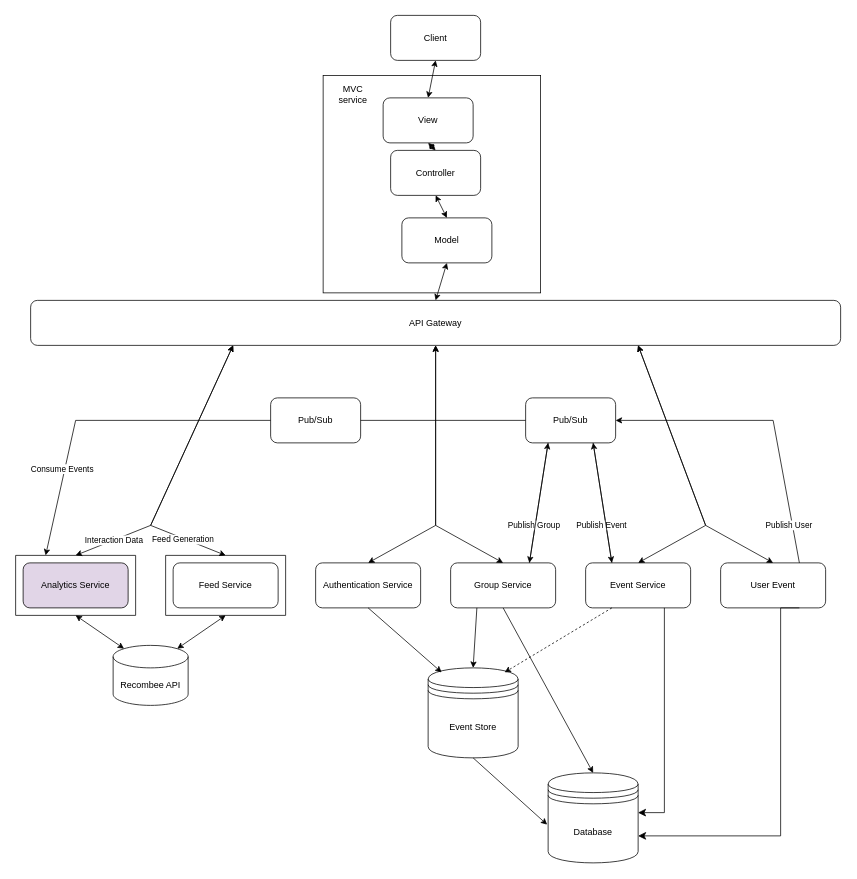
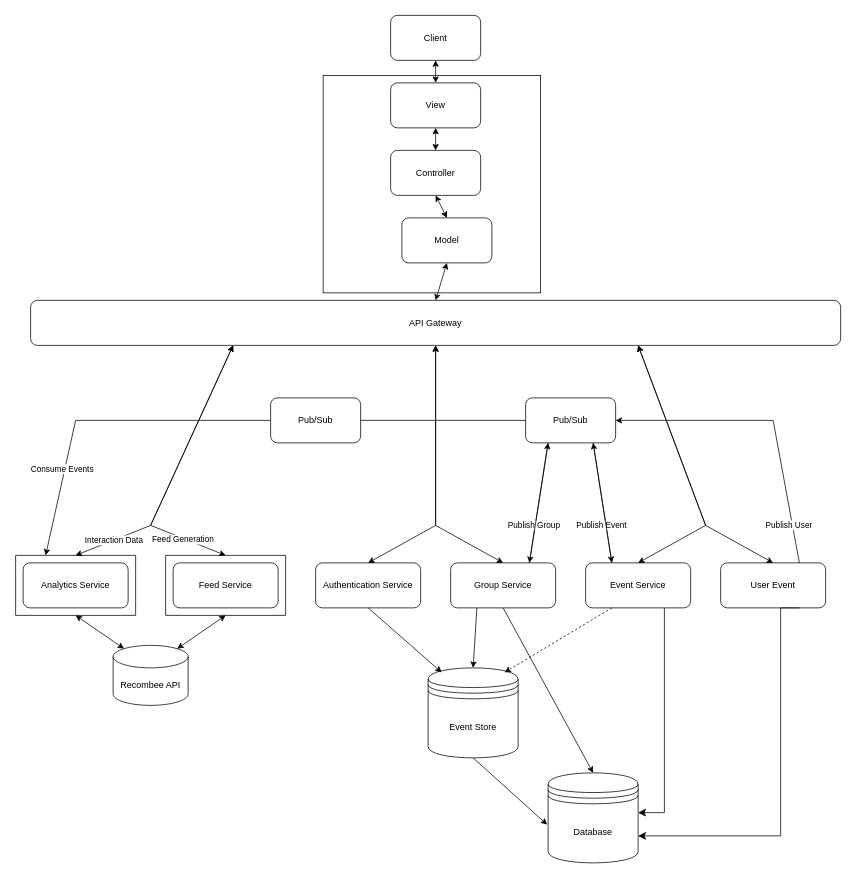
(353, 94) -> none
(428, 120) -> (435, 105)
(75, 585) -> (75, 585)
